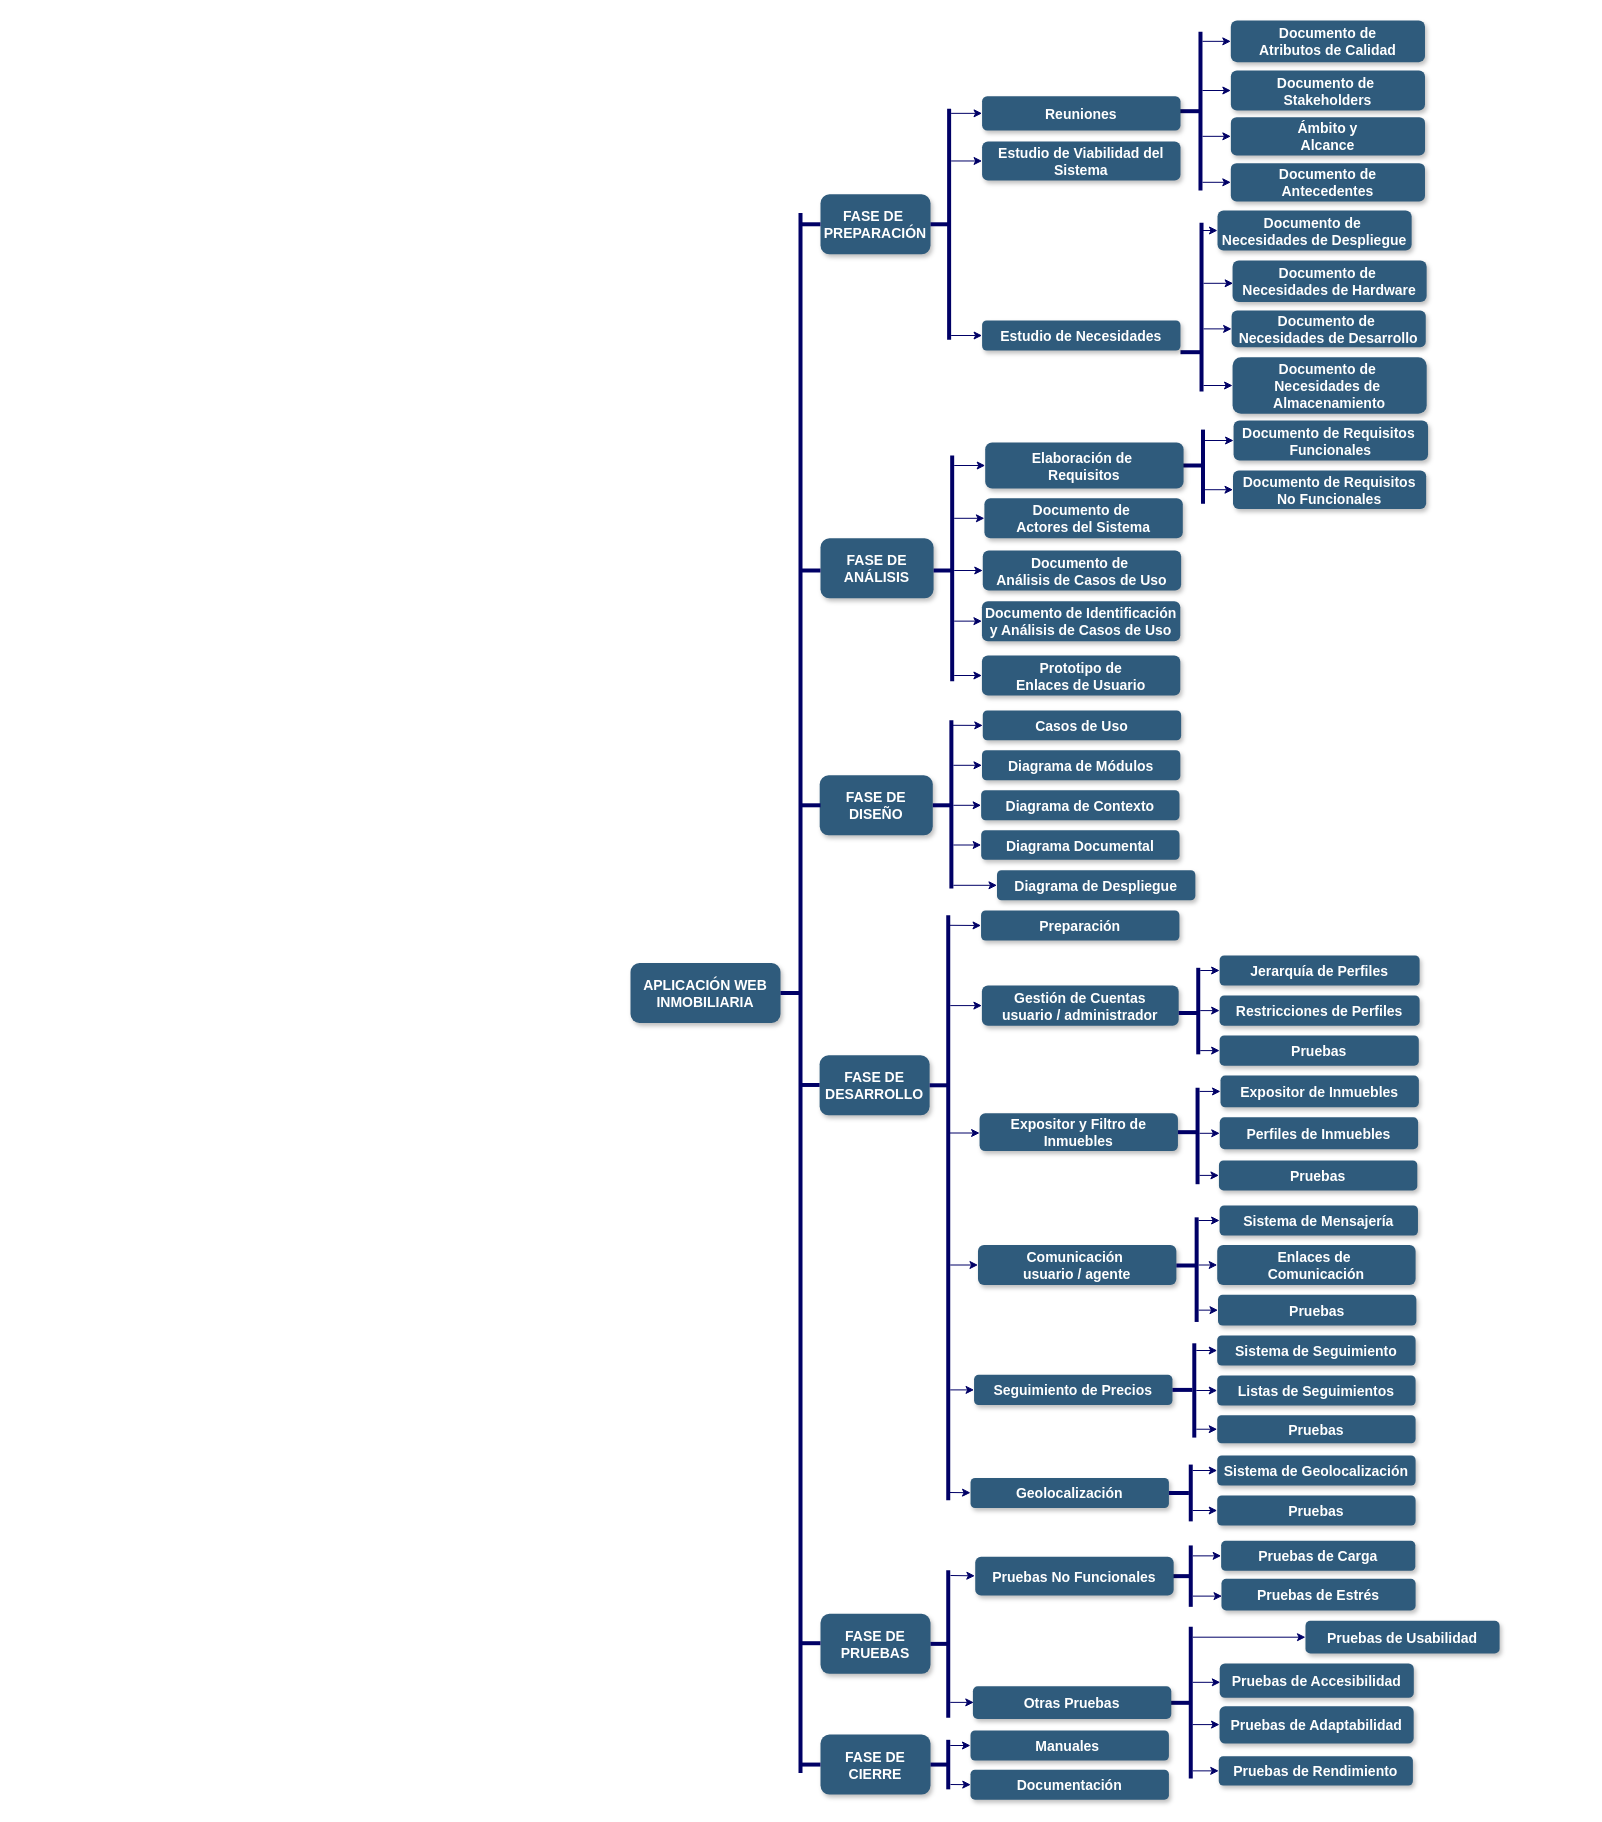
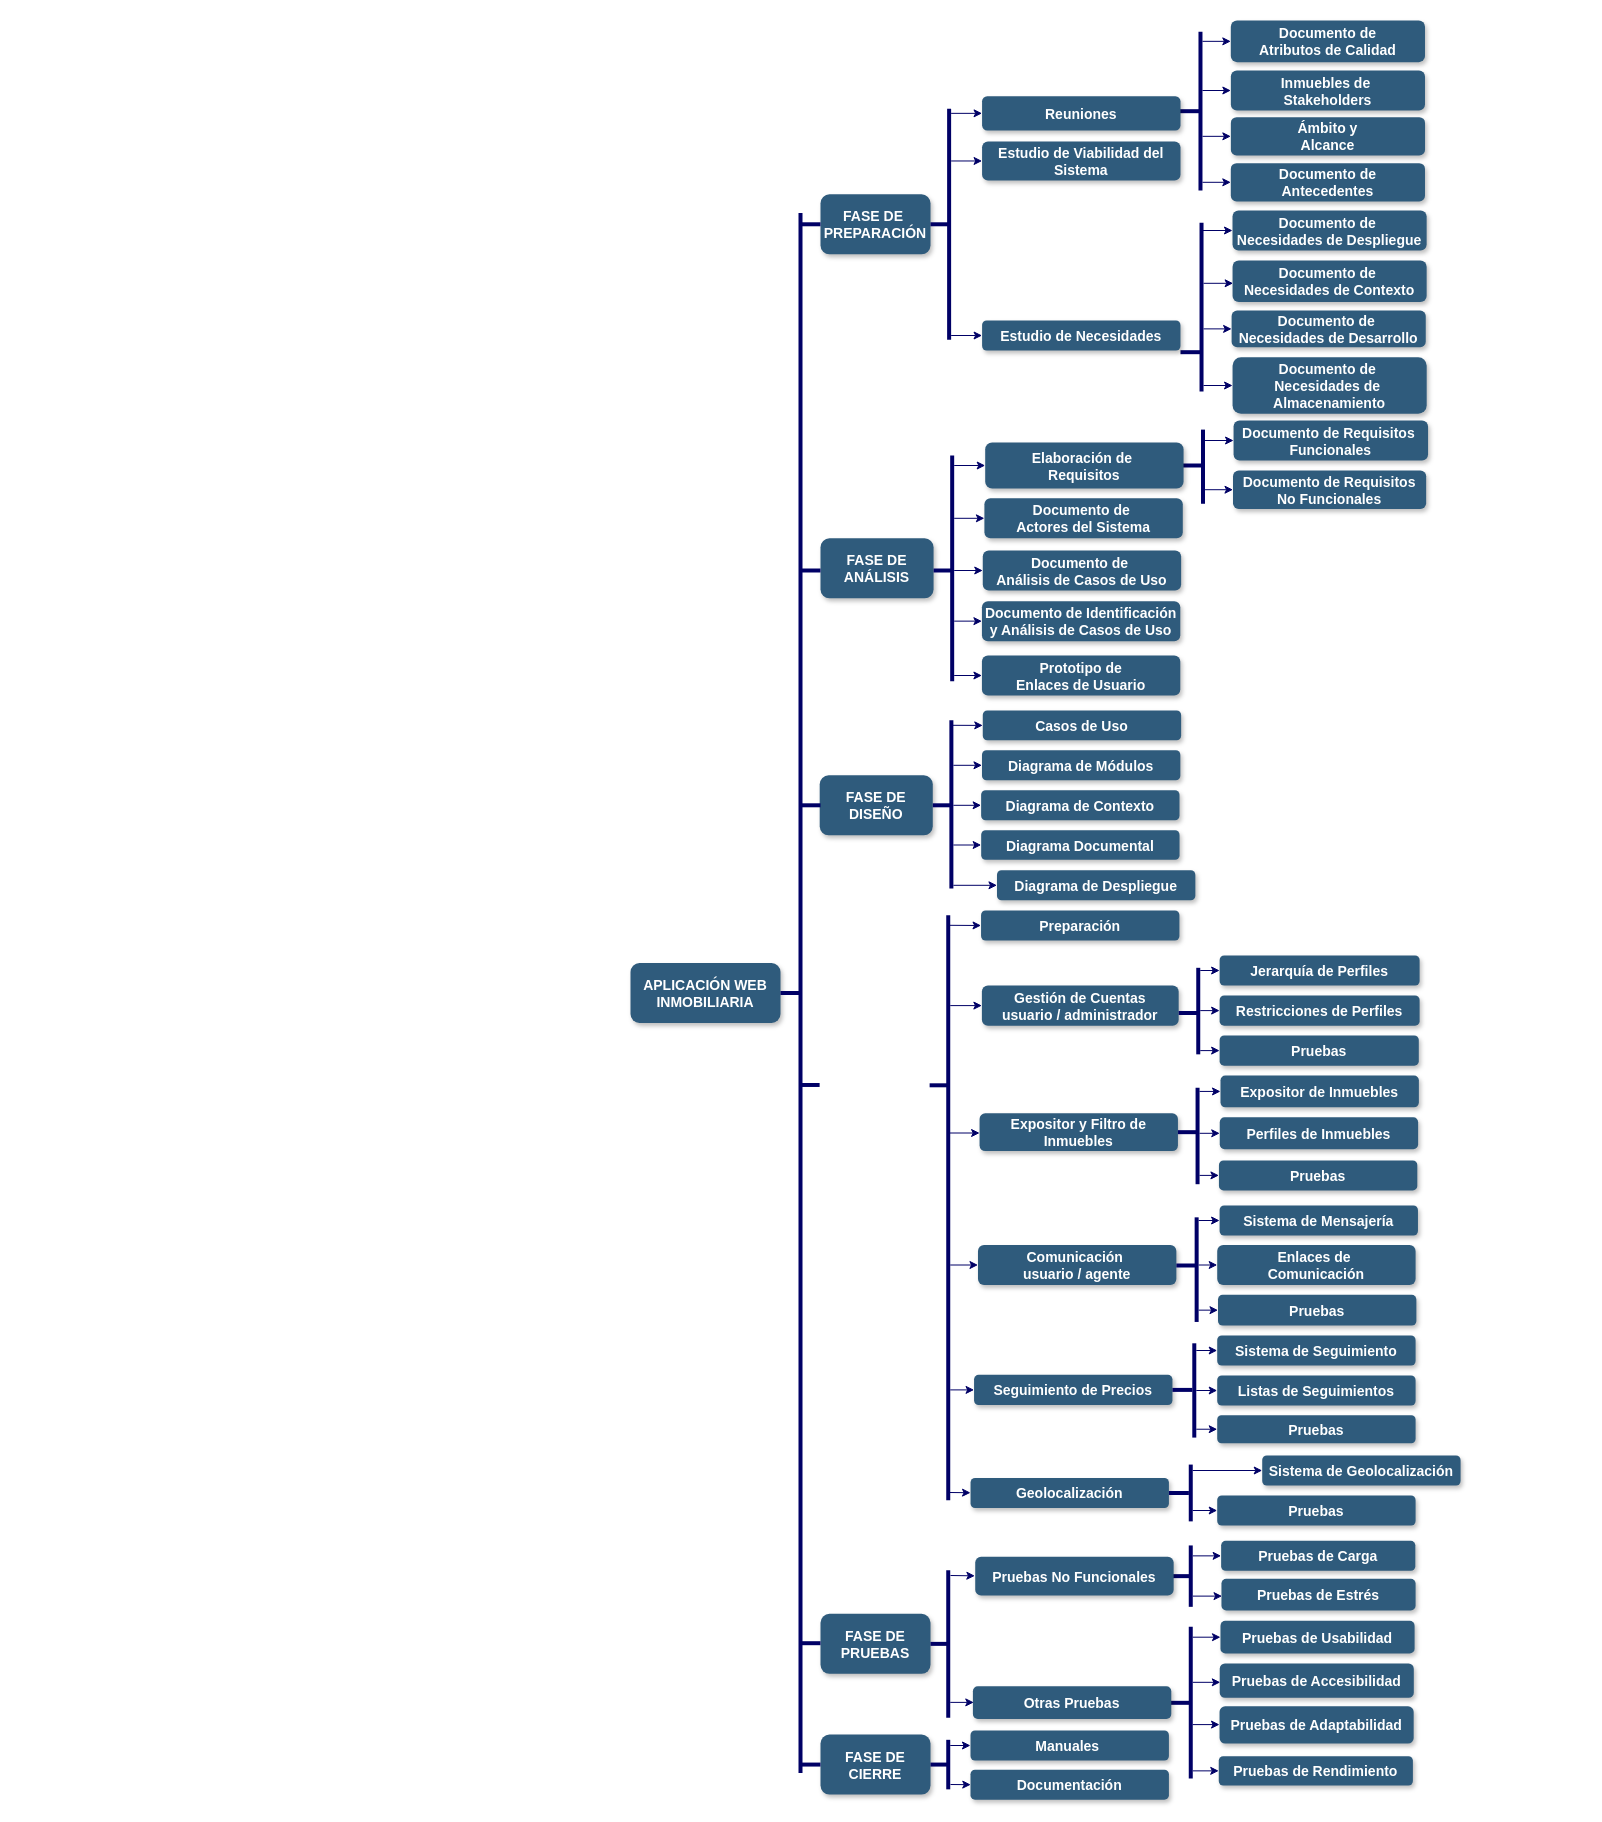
(1327, 83) -> (1327, 83)
(1315, 231) -> (1330, 231)
(1329, 274) -> (1329, 274)
(875, 1085) -> none
(1316, 1471) -> (1361, 1471)
(1403, 1637) -> (1318, 1637)
